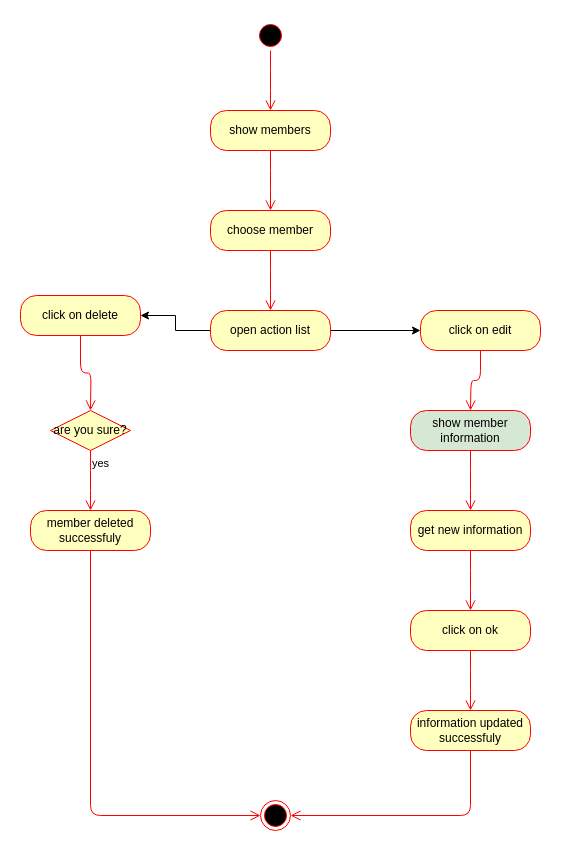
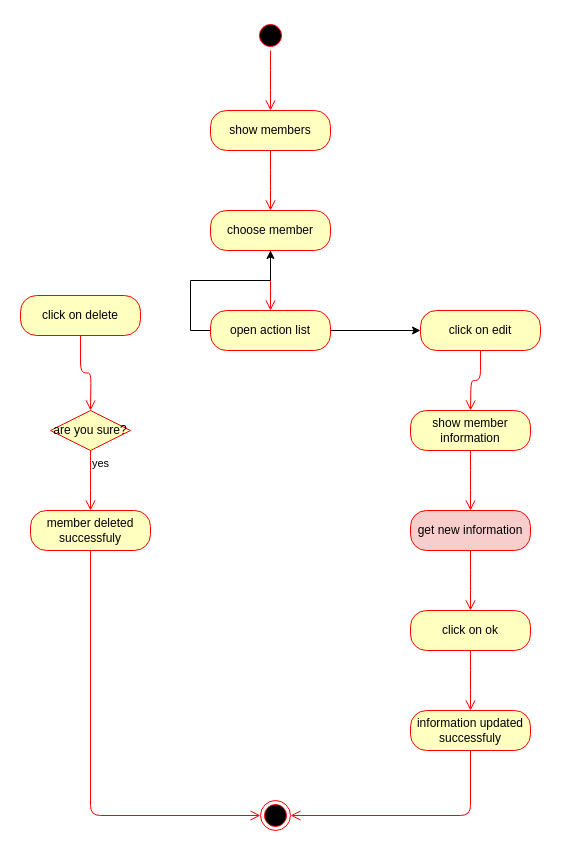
(176, 318) -> (204, 281)
(471, 431) -> (471, 431)
(471, 531) -> (471, 531)
